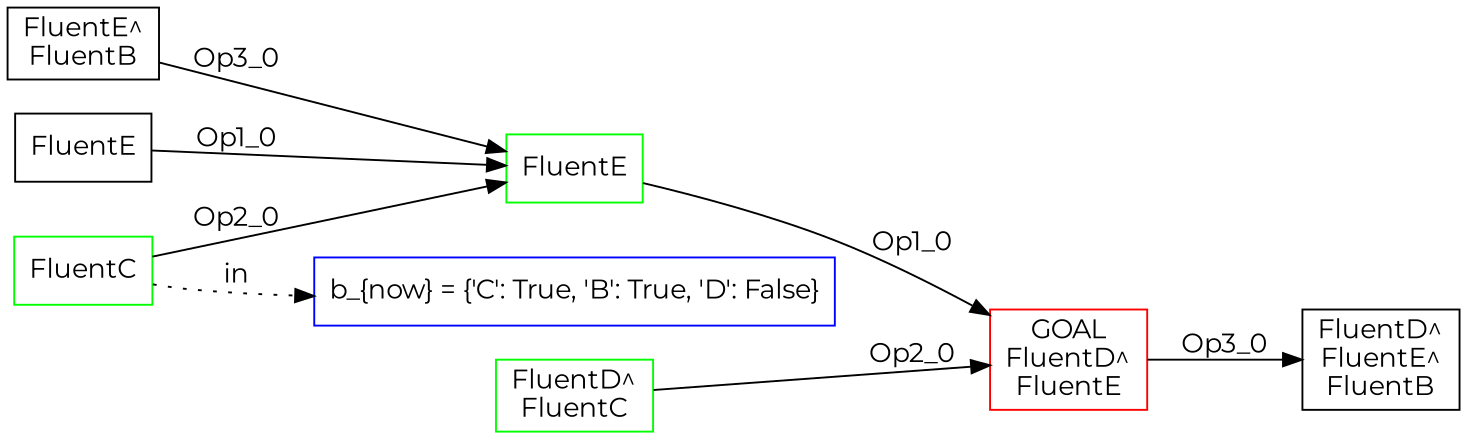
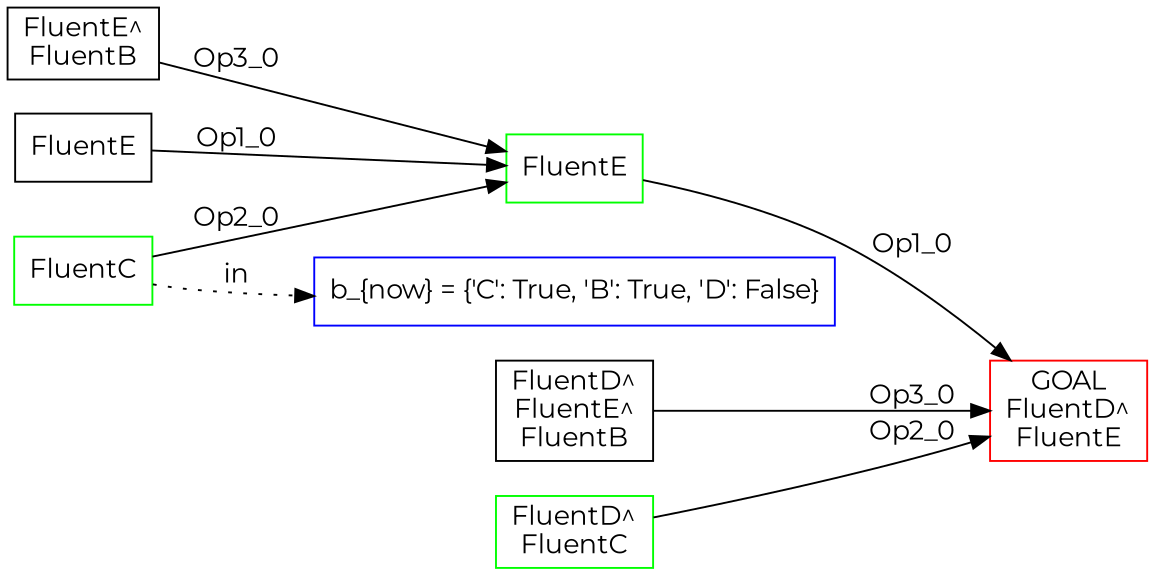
(1215, 360) -> (812, 411)
